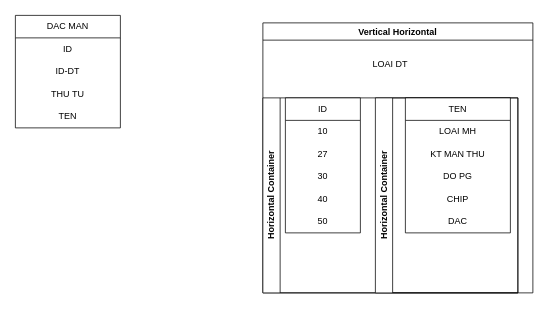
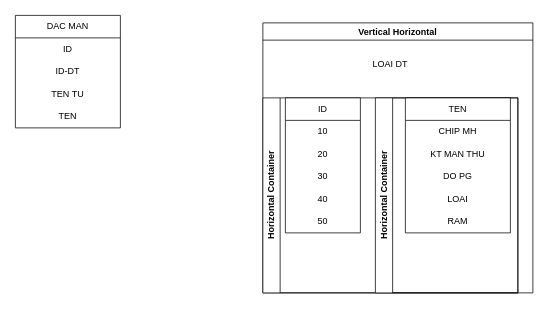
(68, 94) -> (68, 94)
(458, 132) -> (458, 132)
(323, 154) -> (323, 154)
(458, 199) -> (458, 199)
(458, 222) -> (458, 222)
